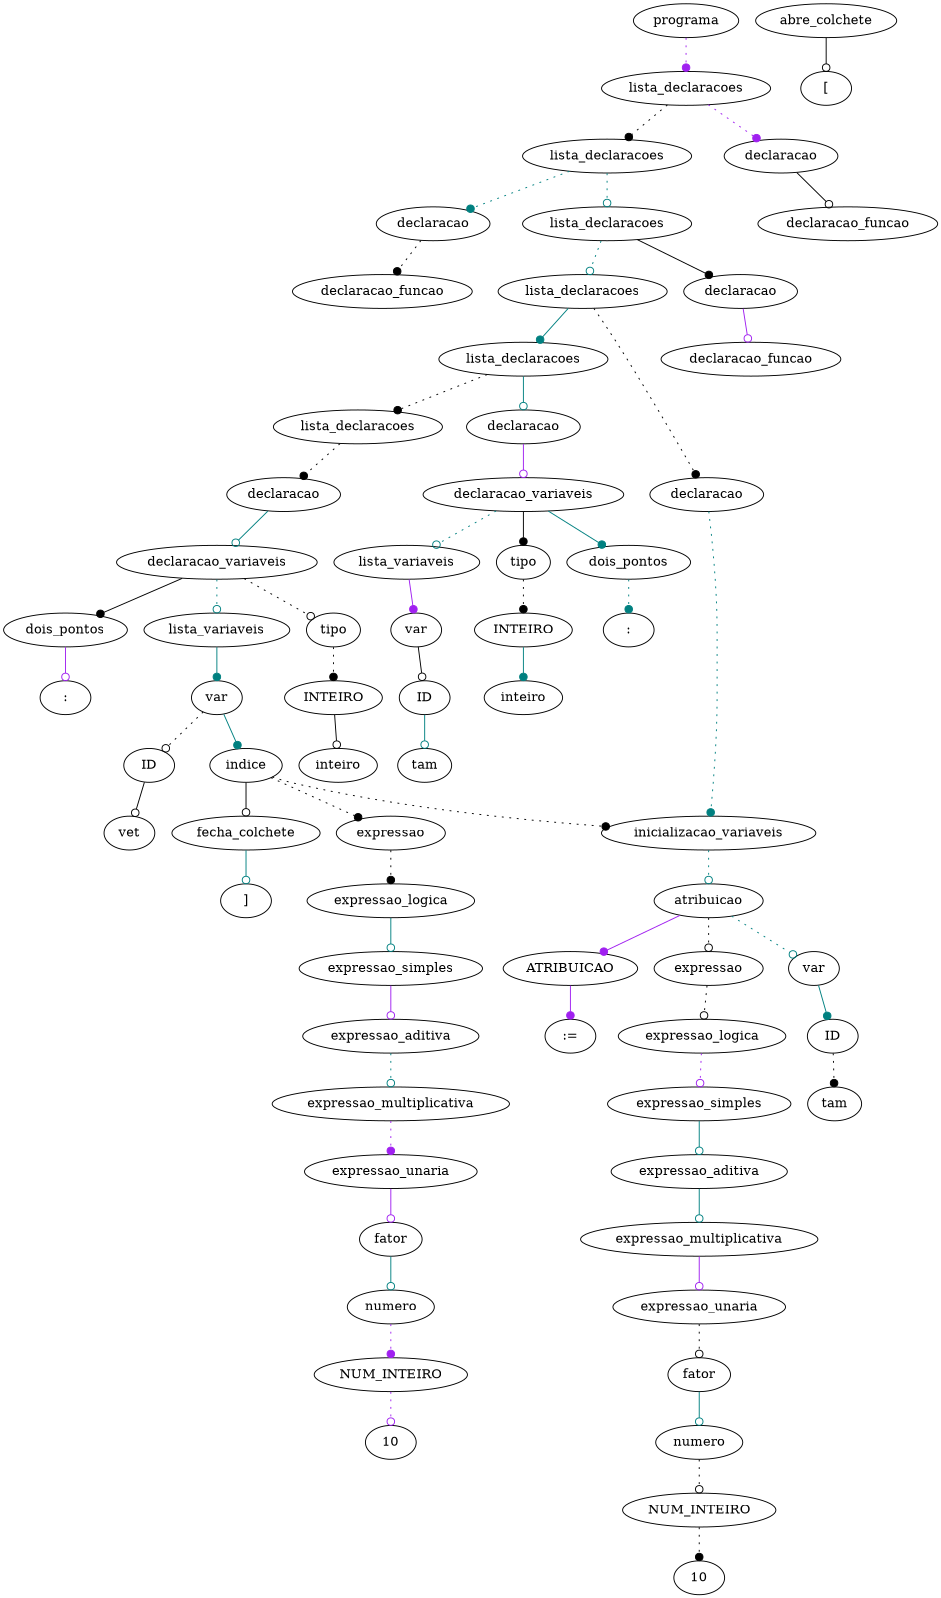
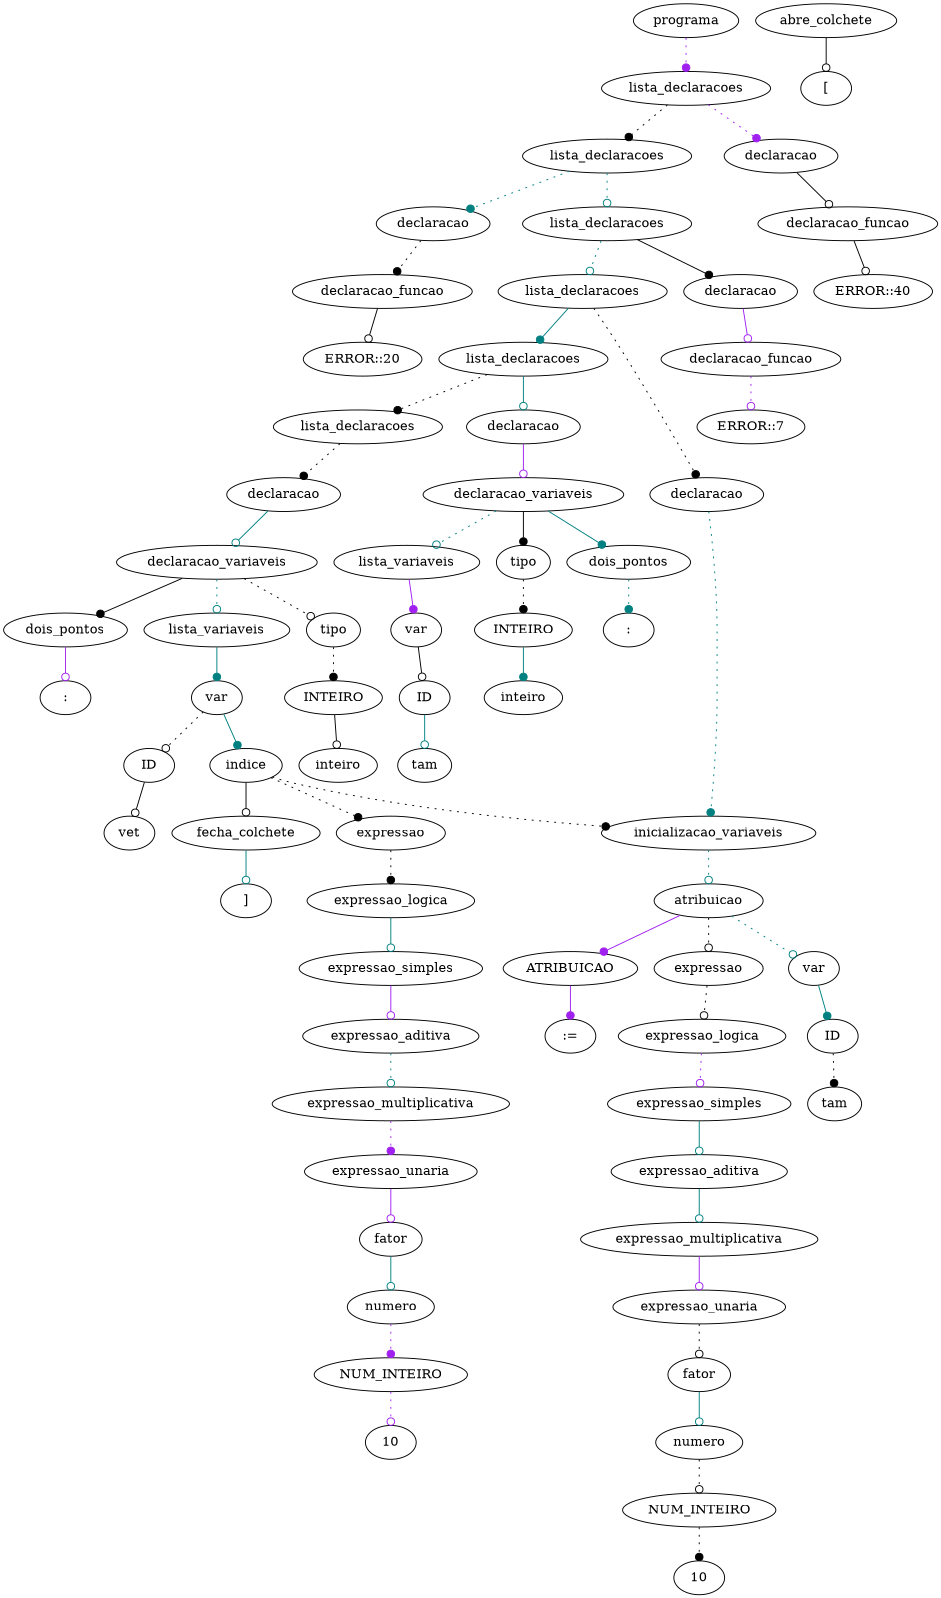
none -> (873, 291)
none -> (363, 359)
none -> (751, 427)
